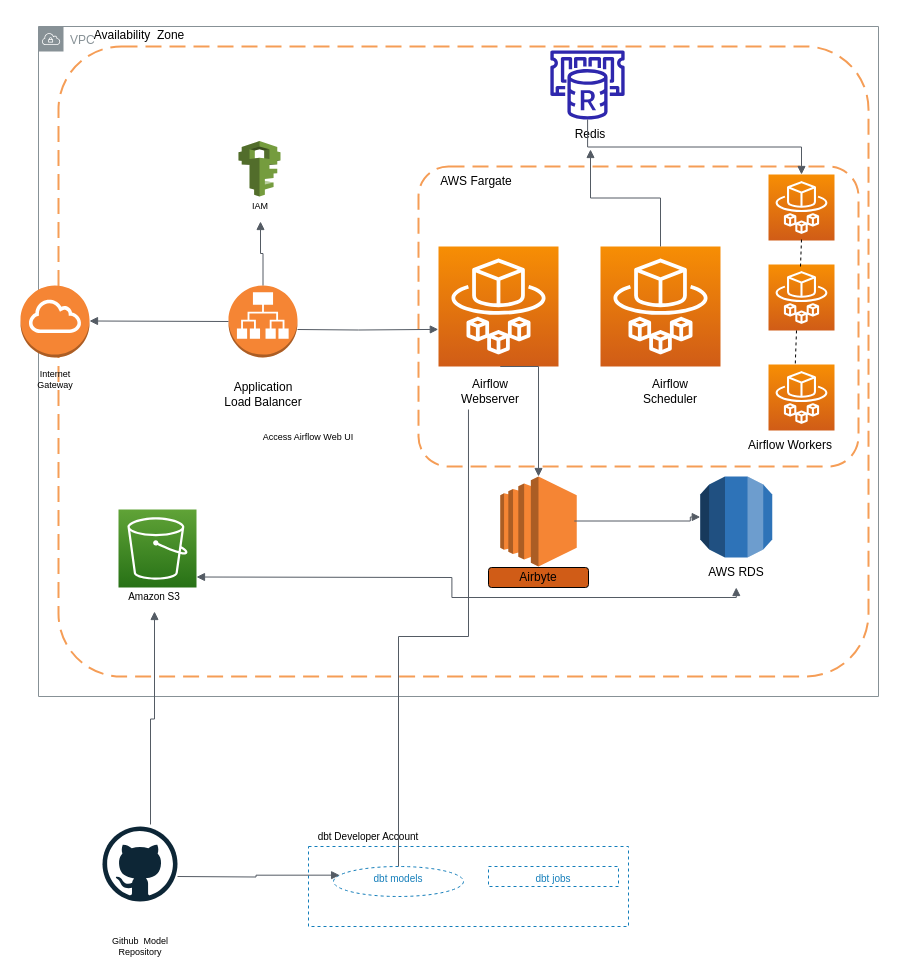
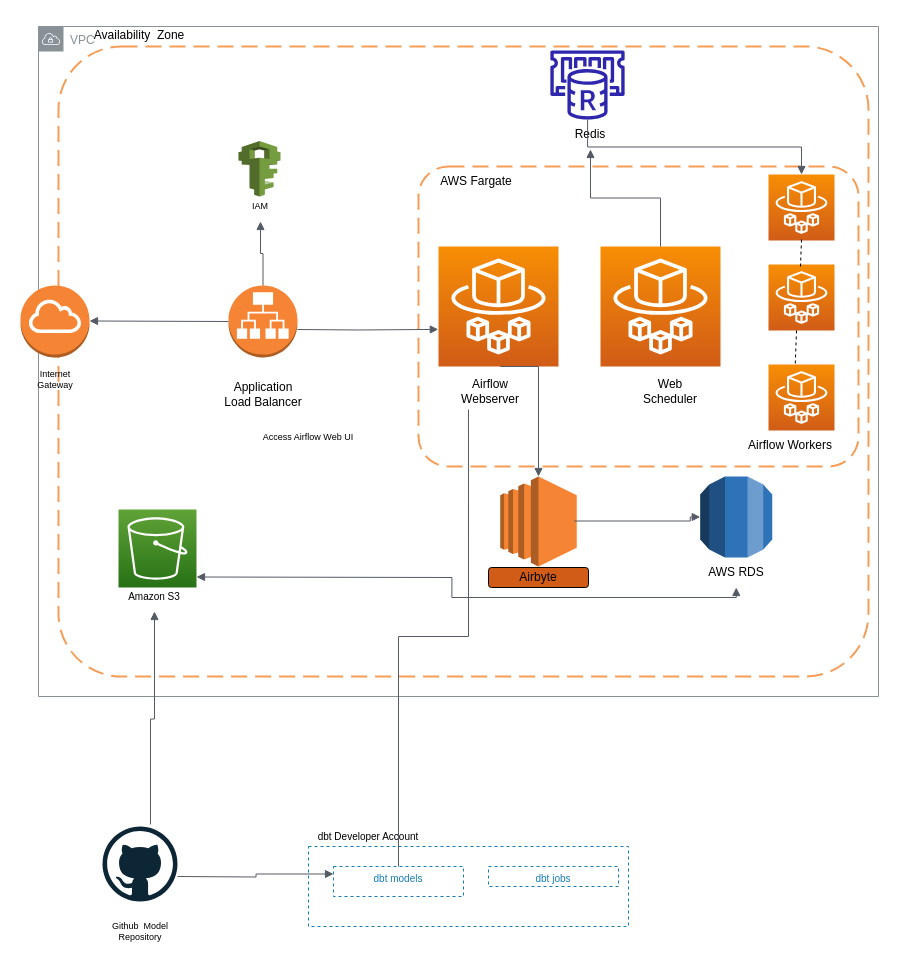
(671, 392) -> (671, 392)
(399, 882) -> (399, 882)
(140, 947) -> (140, 932)
